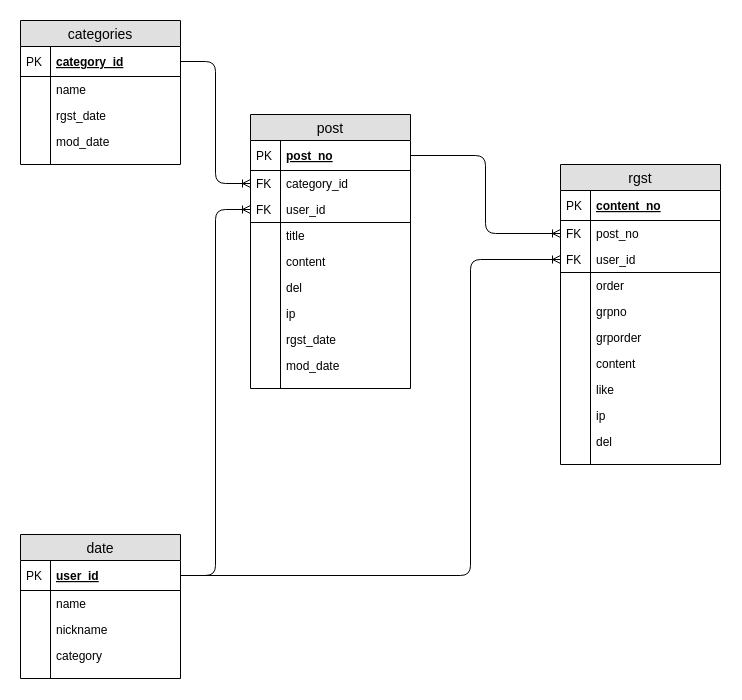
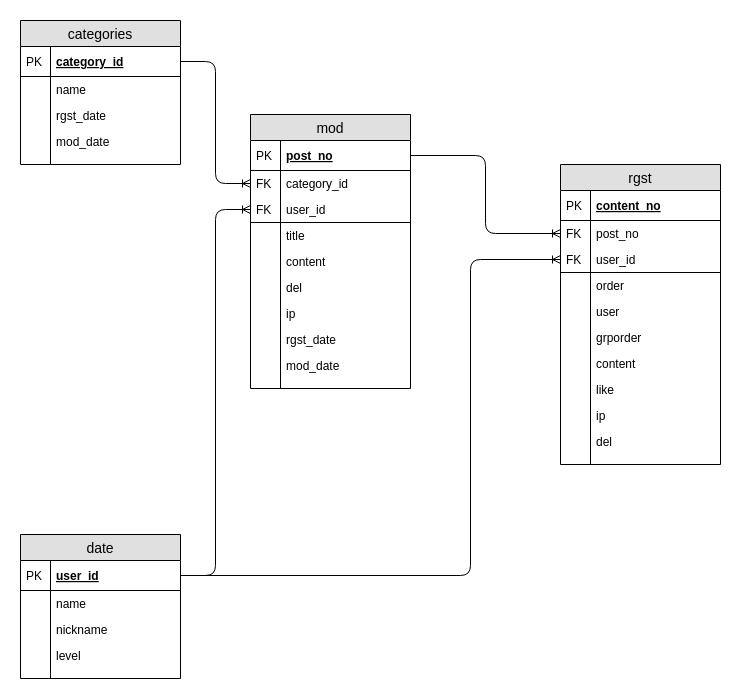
(330, 128) -> (330, 128)
(613, 312) -> (609, 312)
(83, 656) -> (70, 656)
